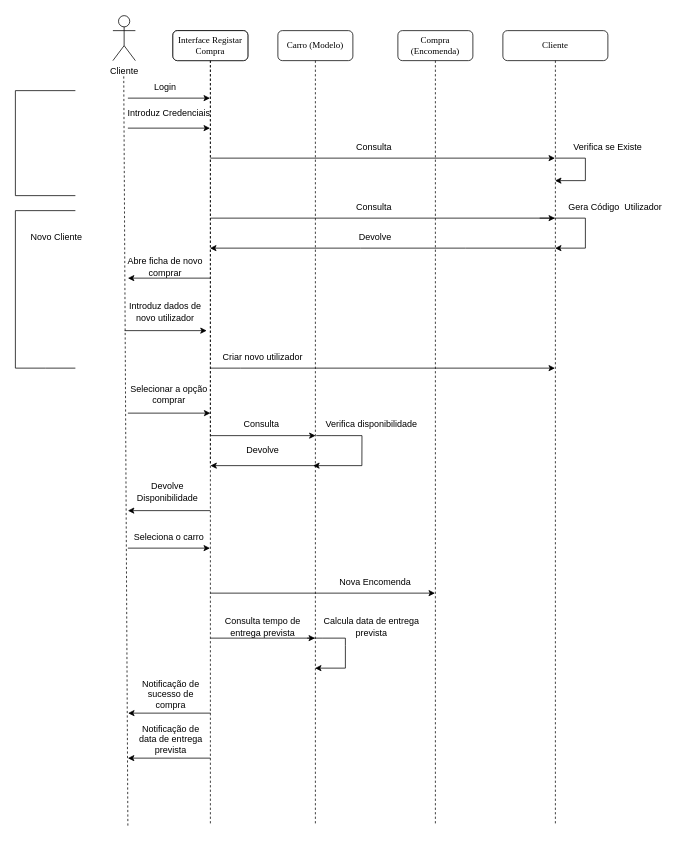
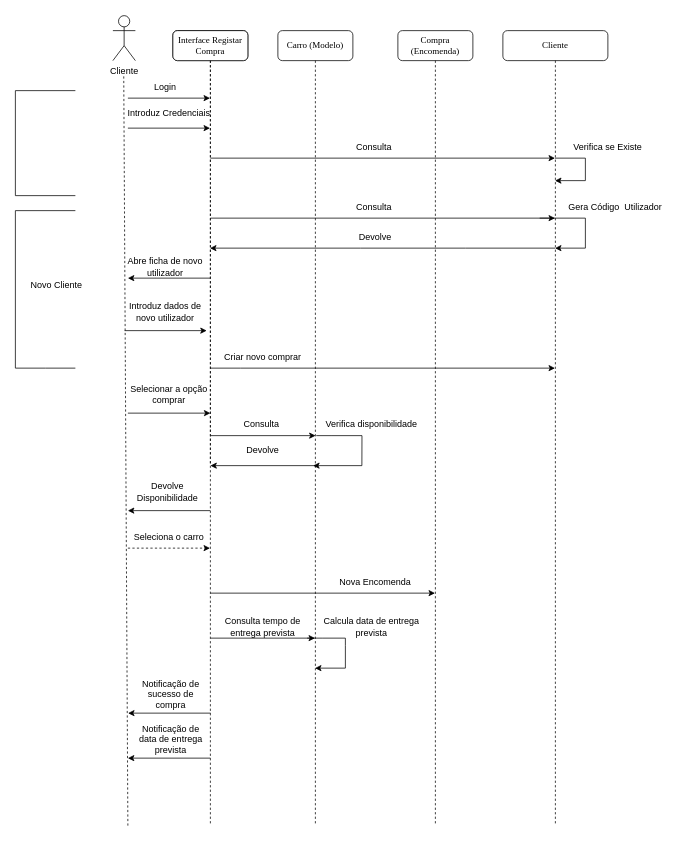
(57, 237) -> (57, 285)
(165, 267) -> (165, 267)
(263, 357) -> (263, 357)
(166, 548) -> (166, 548)
